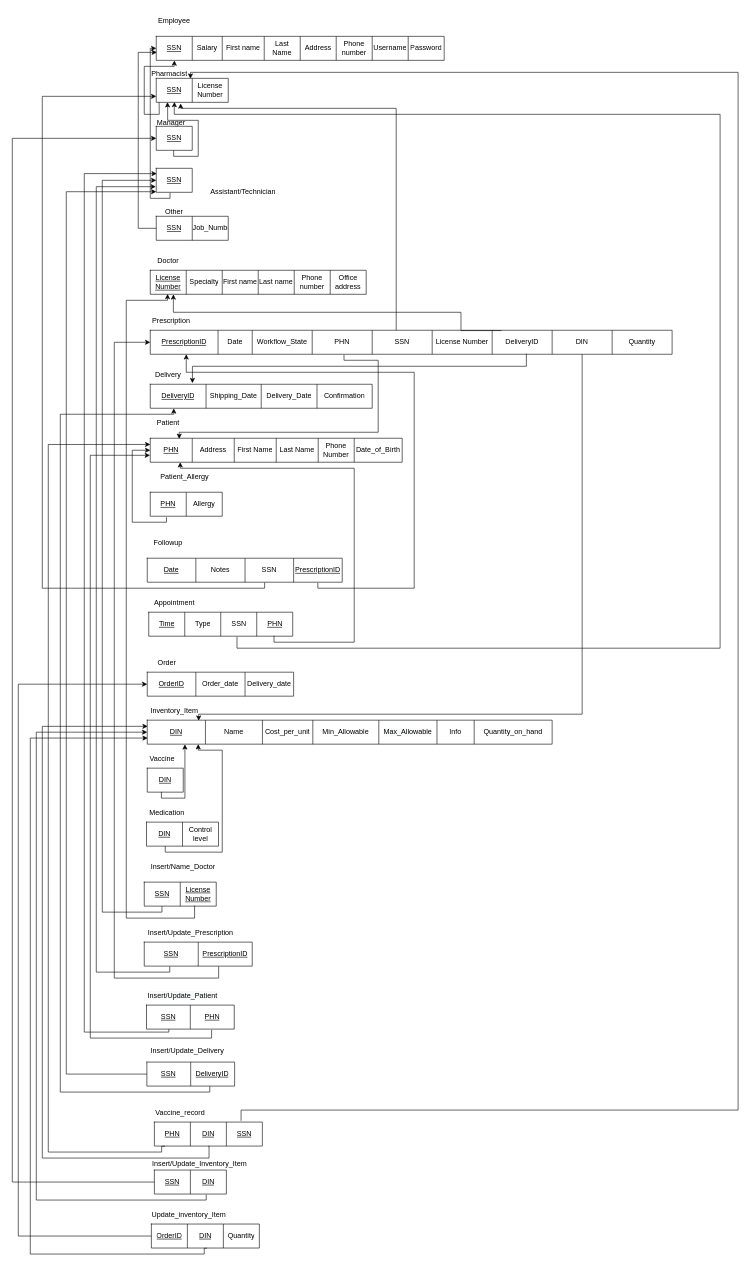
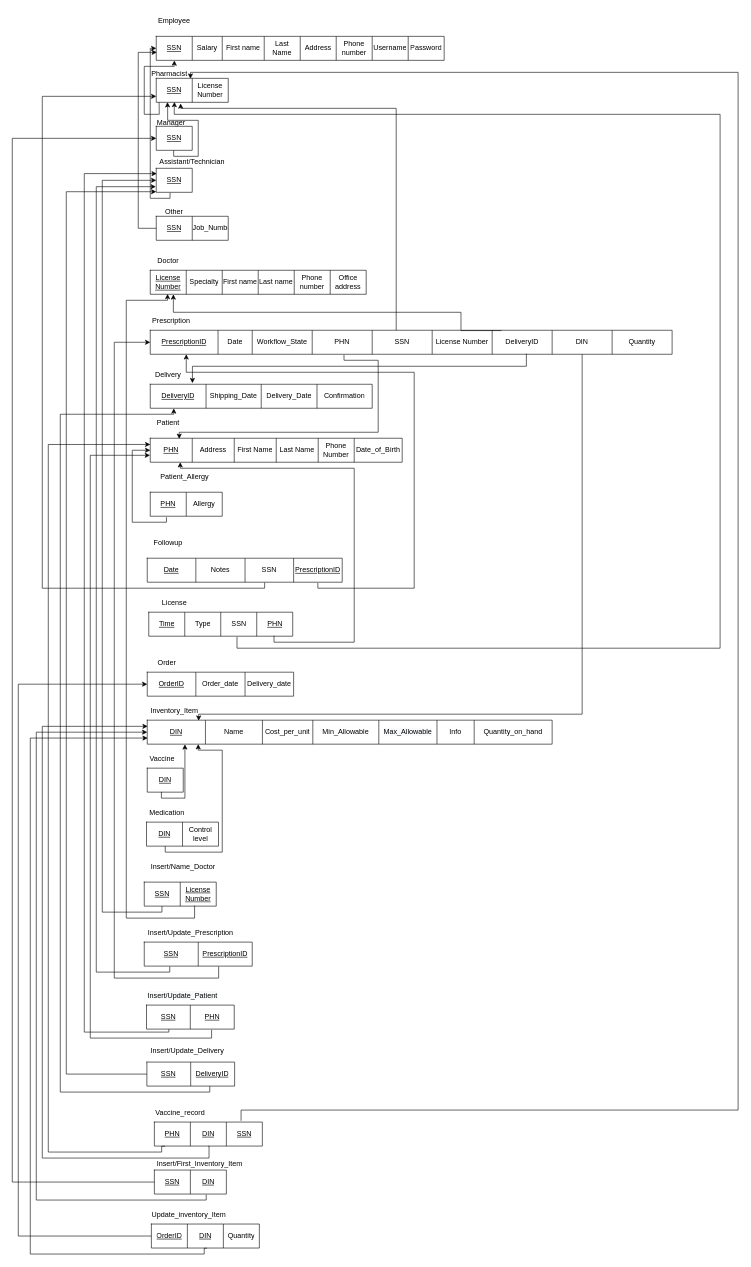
(243, 192) -> (192, 162)
(175, 603) -> (175, 603)
(200, 1164) -> (200, 1164)
